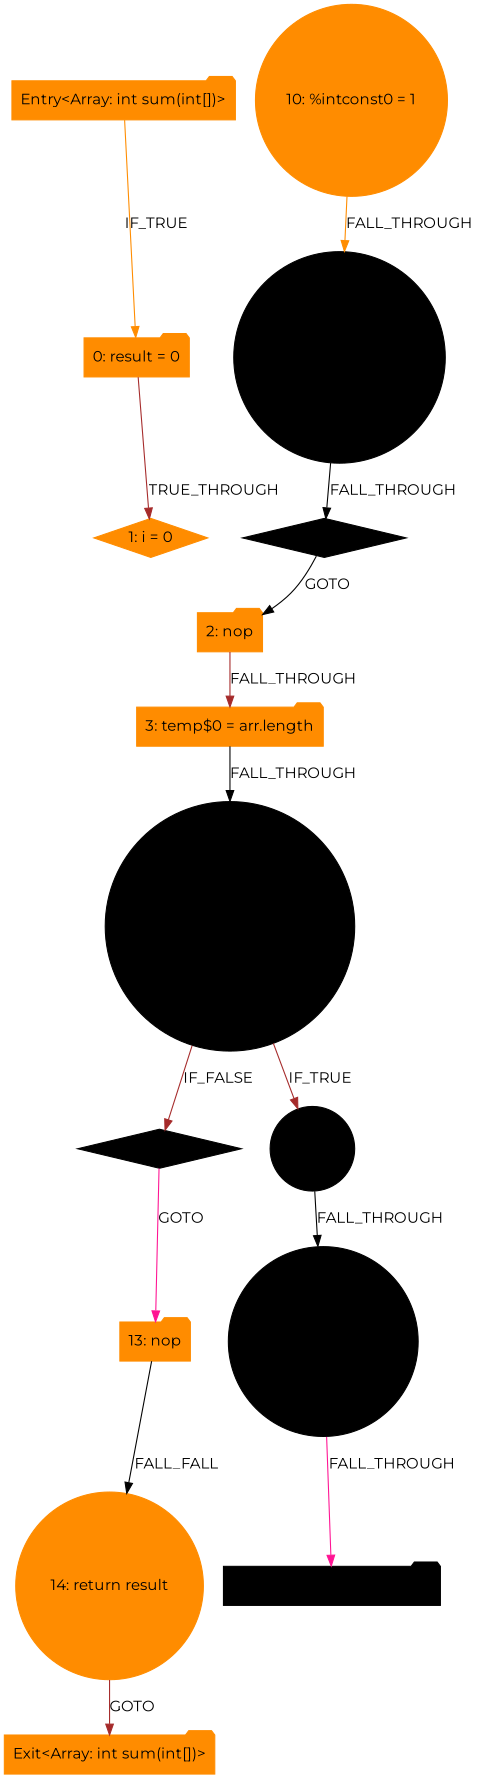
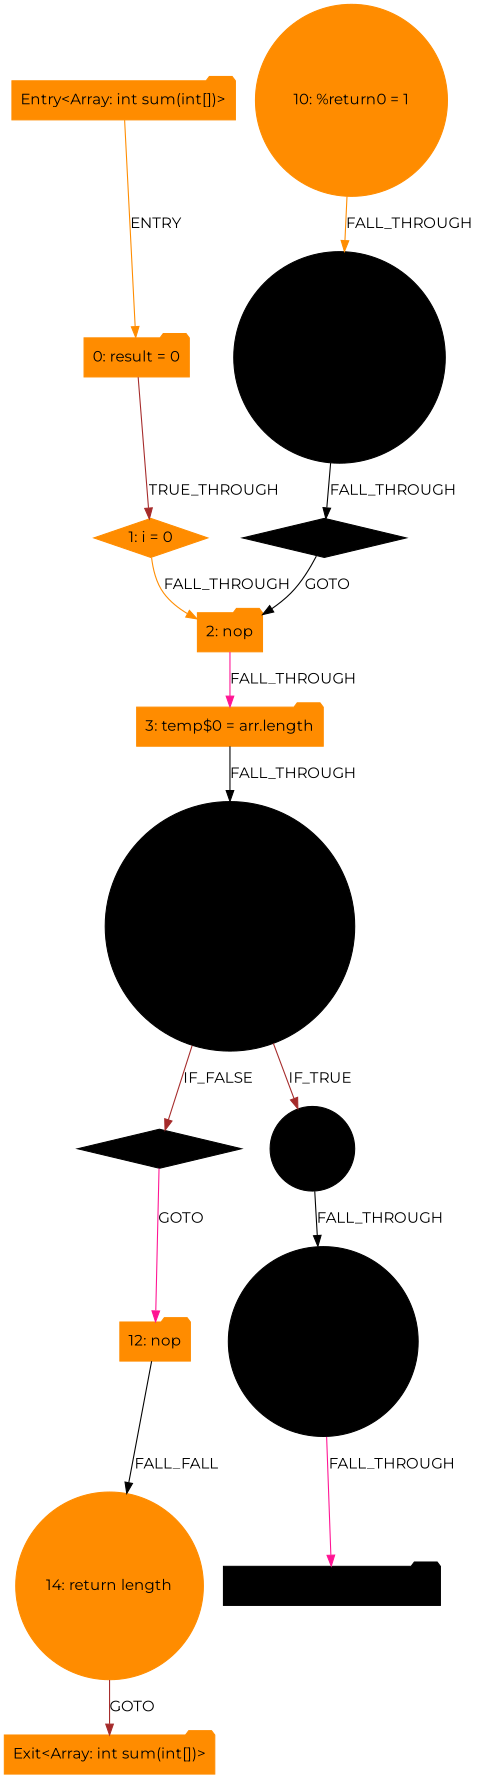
(351, 100) -> (351, 100)
(156, 224) -> (156, 224)
none -> (162, 590)
(230, 674) -> (230, 674)
(155, 1342) -> (155, 1342)
(110, 1586) -> (110, 1586)
